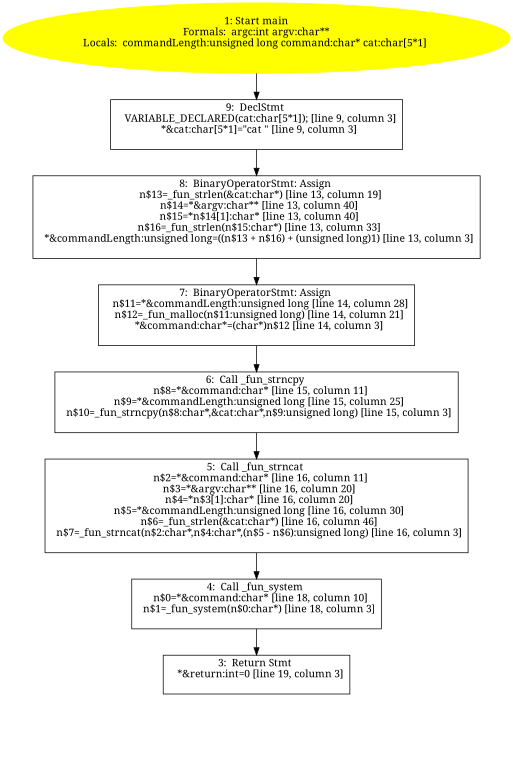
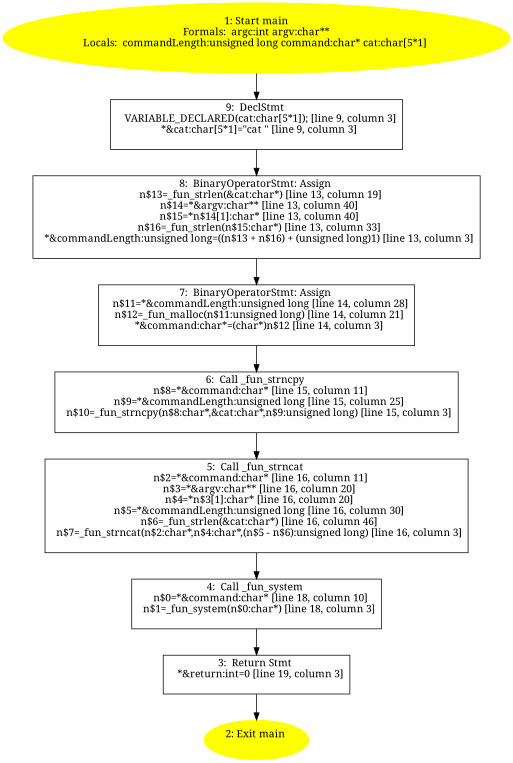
none -> (257, 740)
